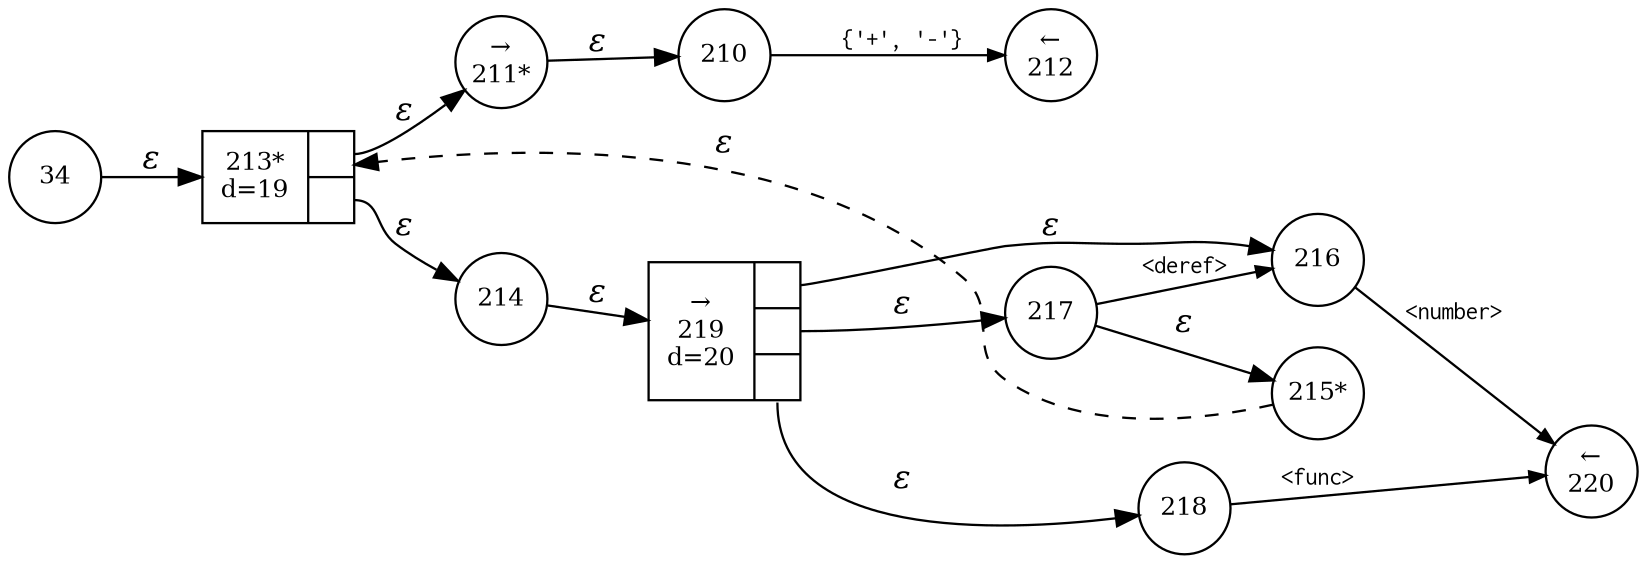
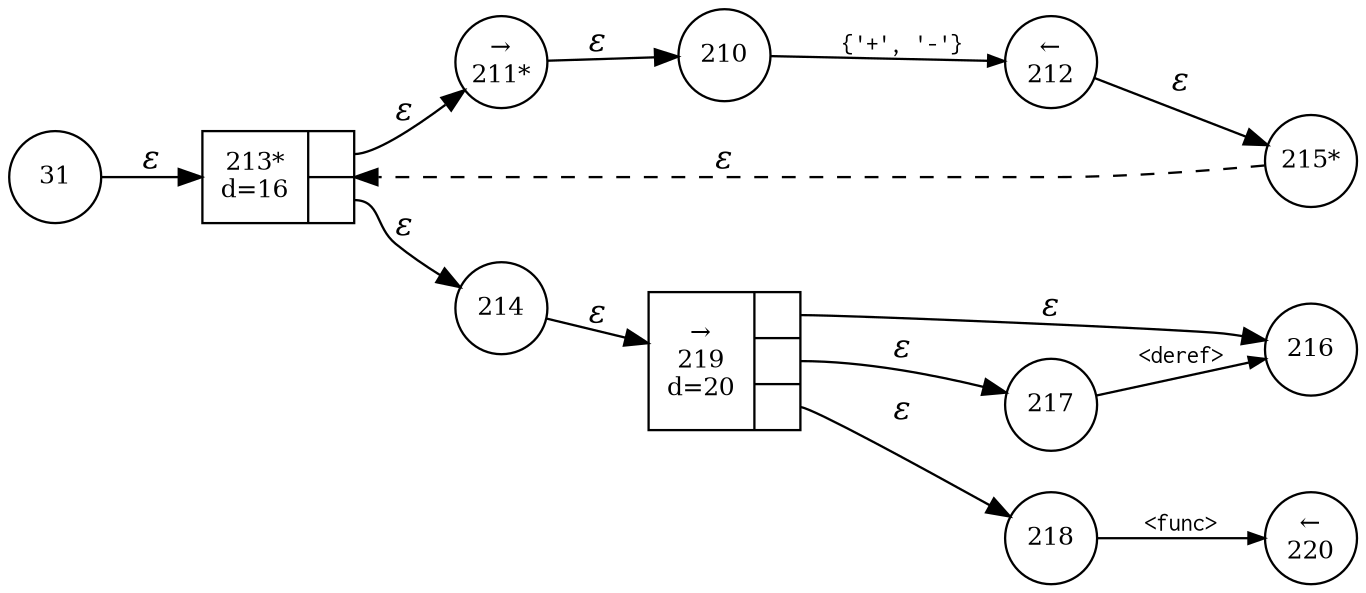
(55, 177) -> (55, 177)
(255, 190) -> (255, 190)
(1173, 350) -> (1170, 107)
(1448, 361) -> none
